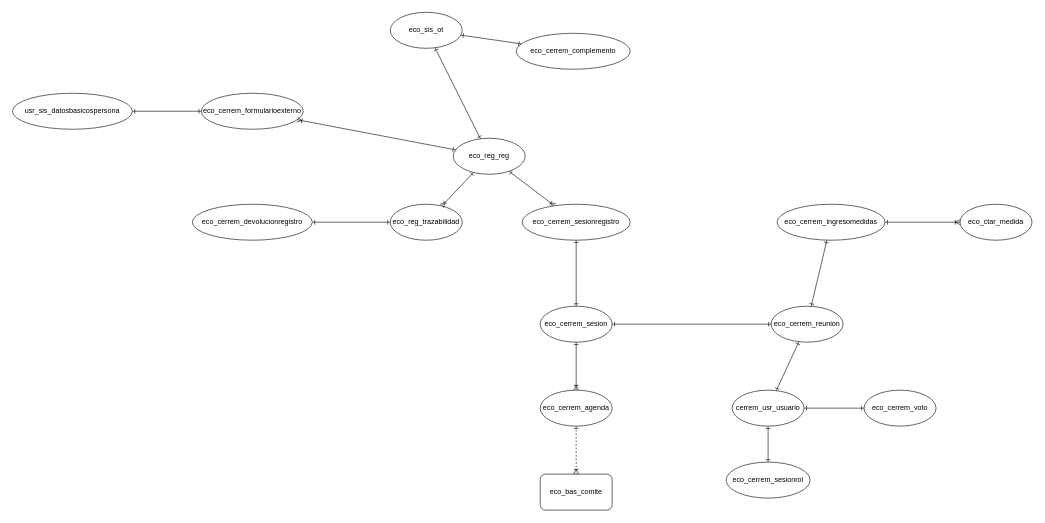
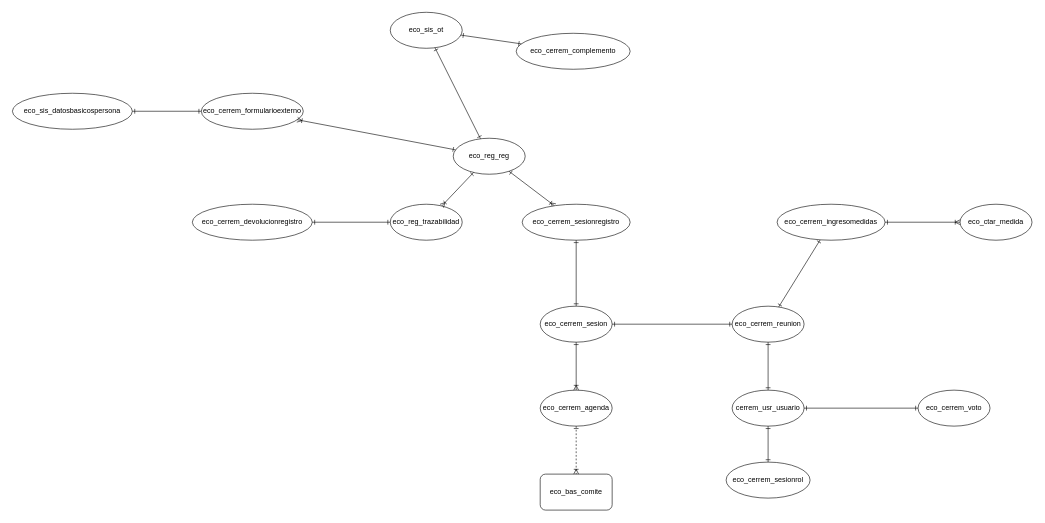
(72, 111) -> (72, 111)
(807, 324) -> (768, 324)
(900, 408) -> (954, 408)
